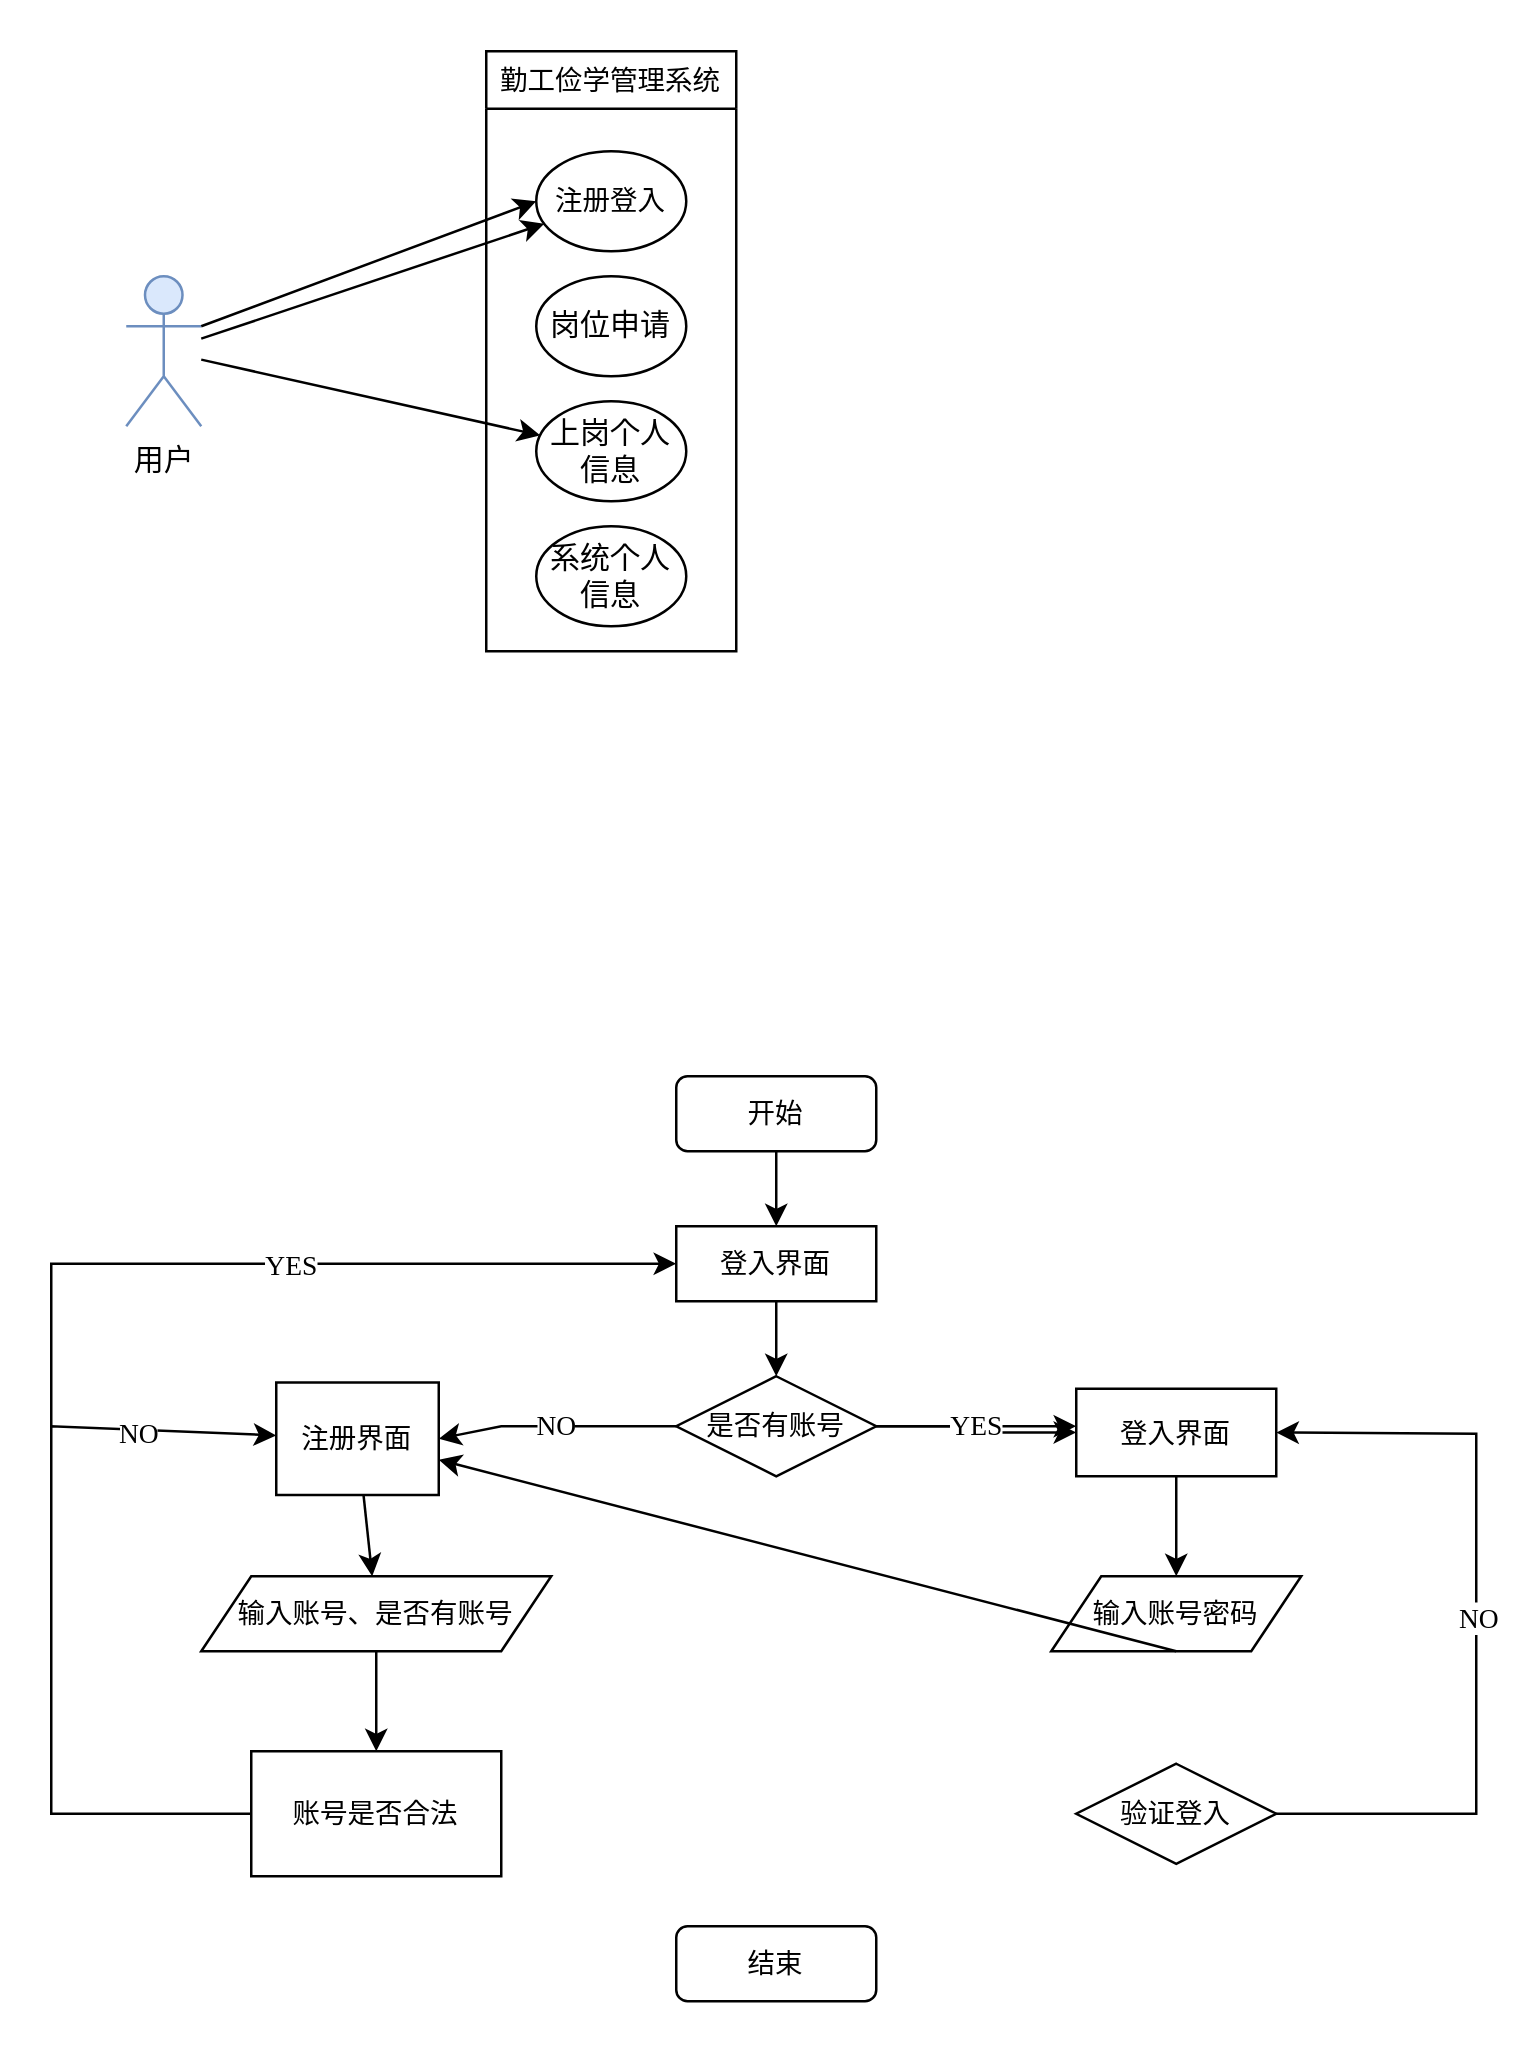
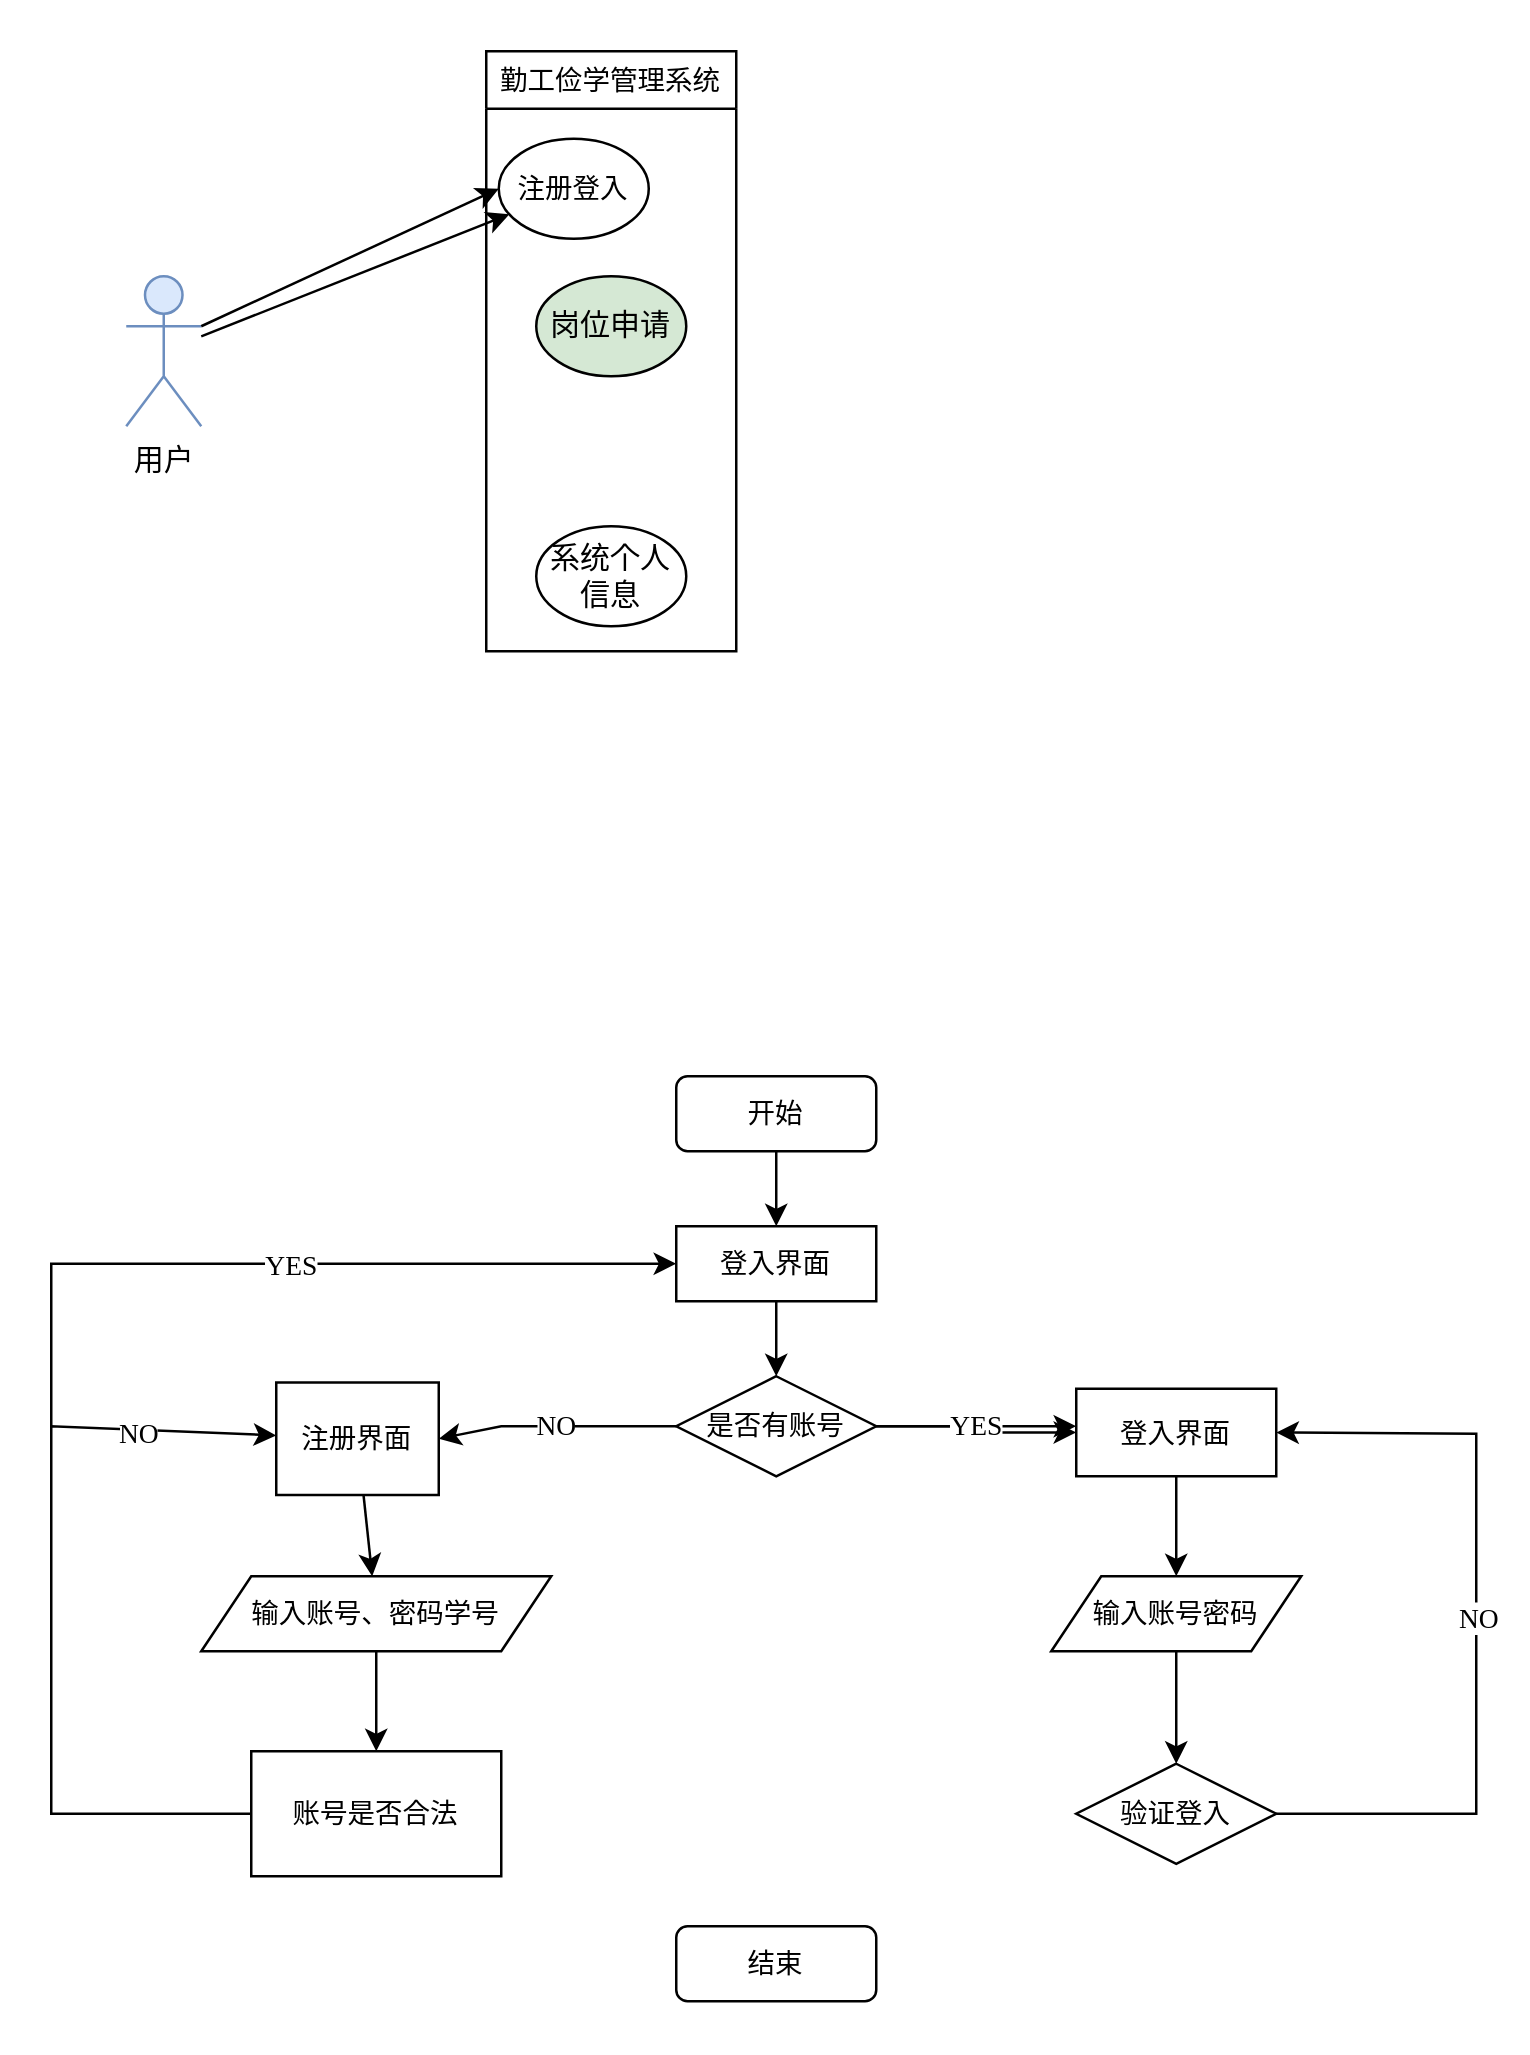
(611, 201) -> (574, 189)
(611, 326) -> (611, 326)
(341, 391) -> none
(611, 451) -> none
(815, 1558) -> (1176, 1700)
(376, 1614) -> (376, 1614)
